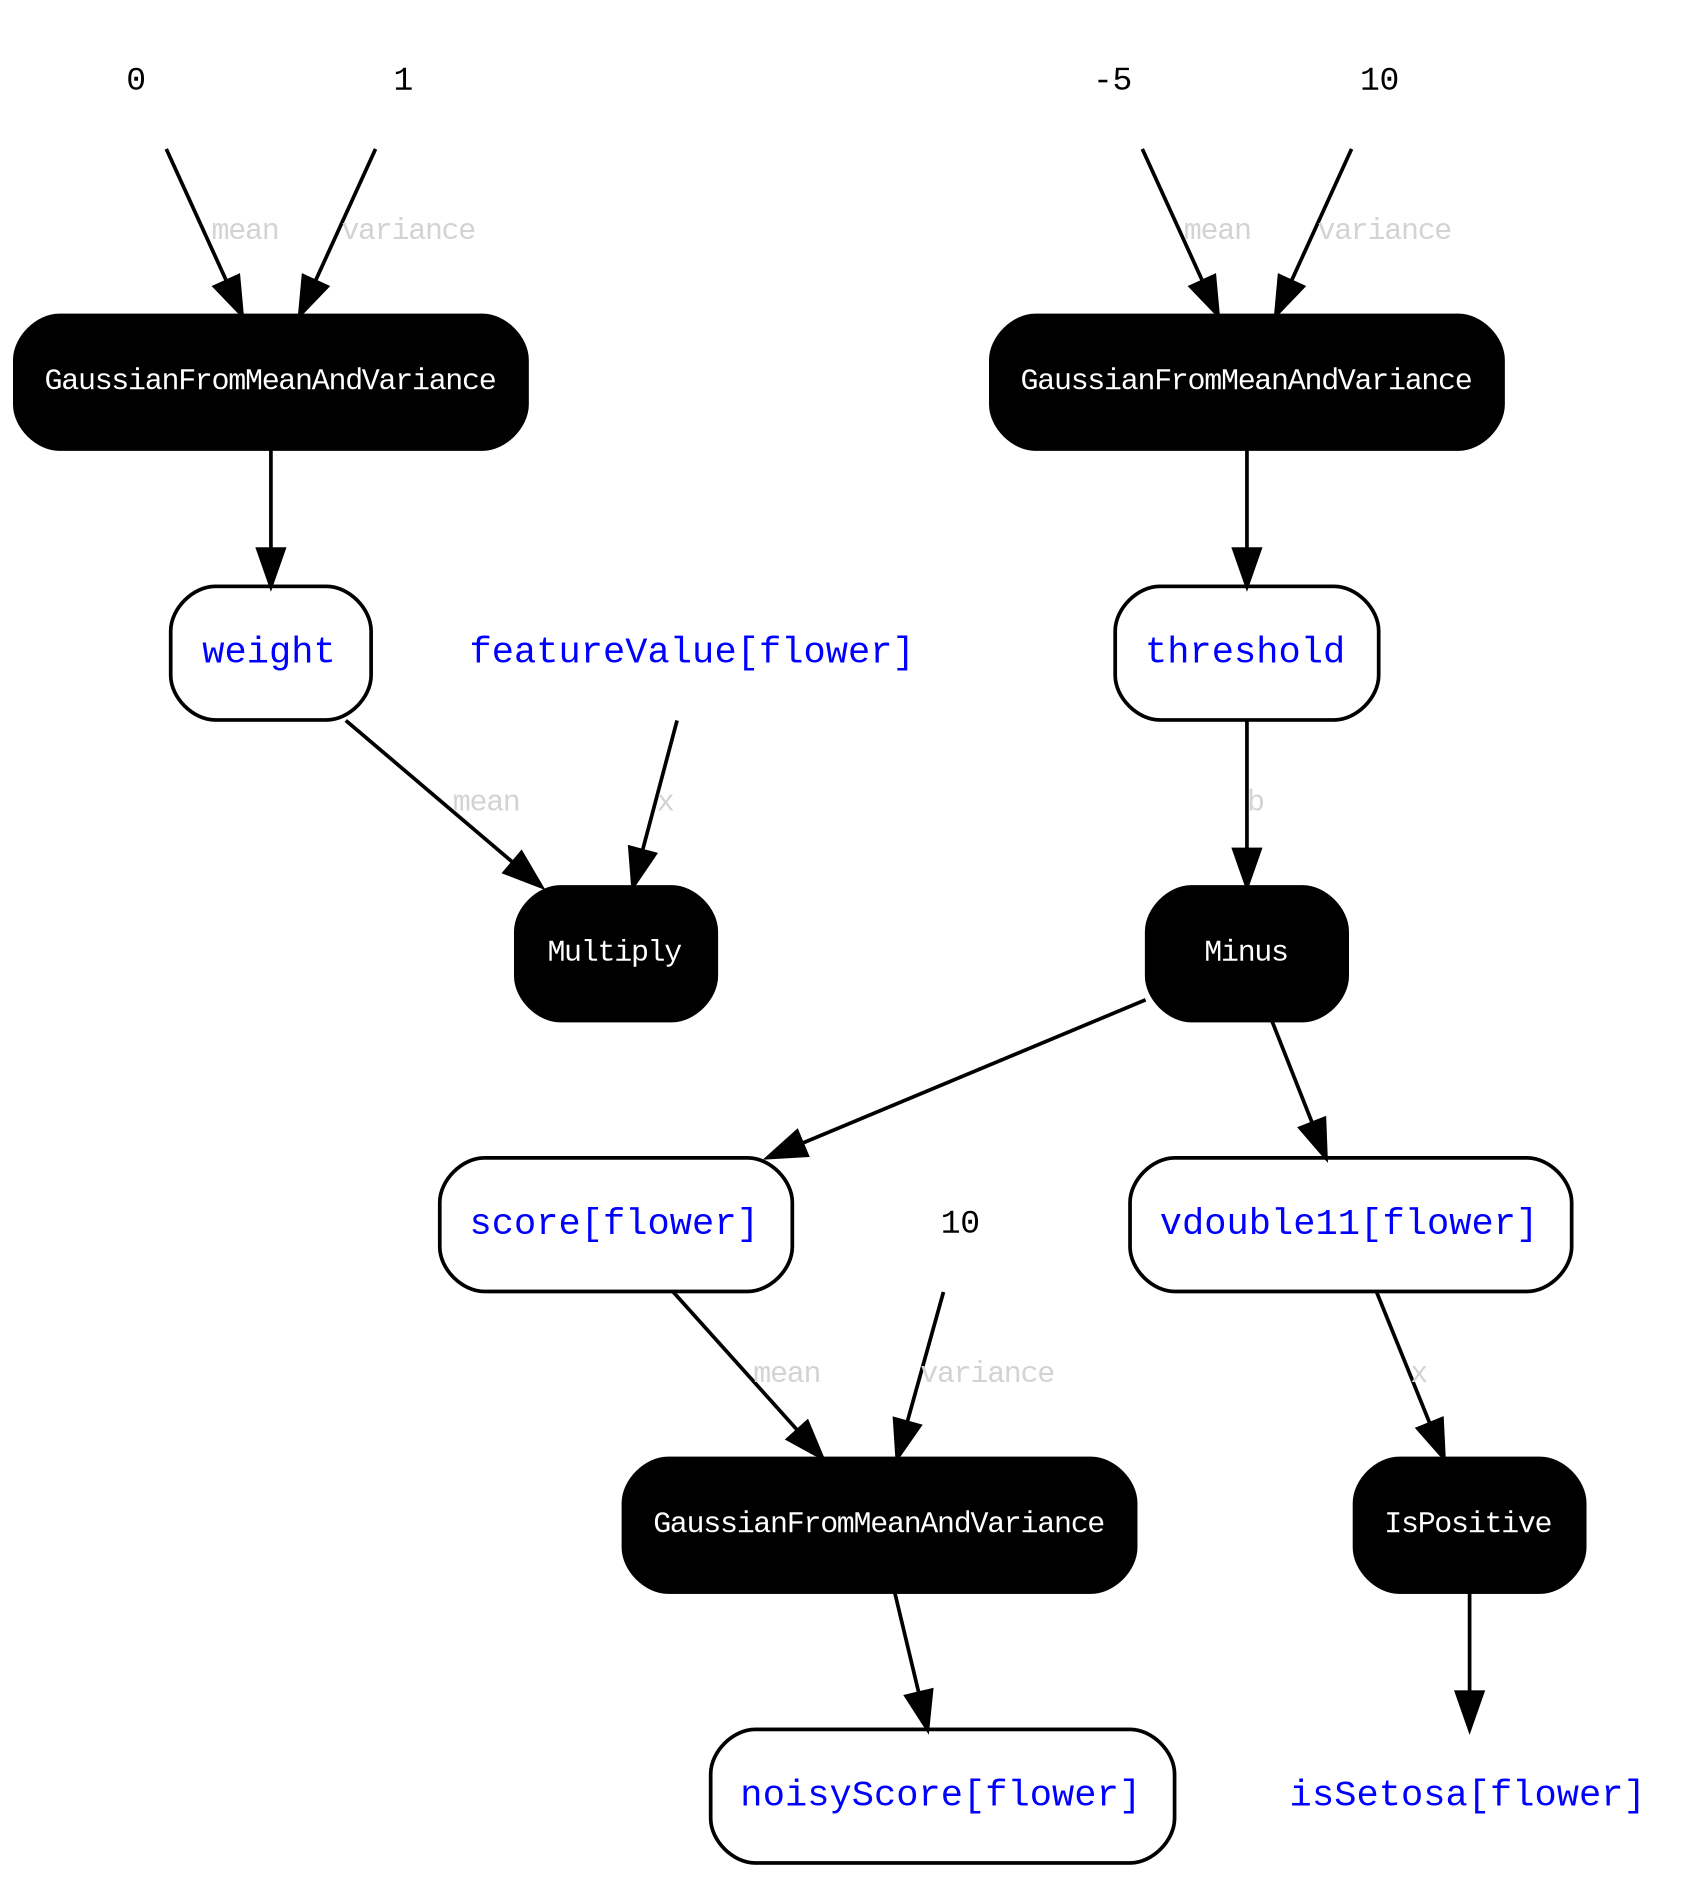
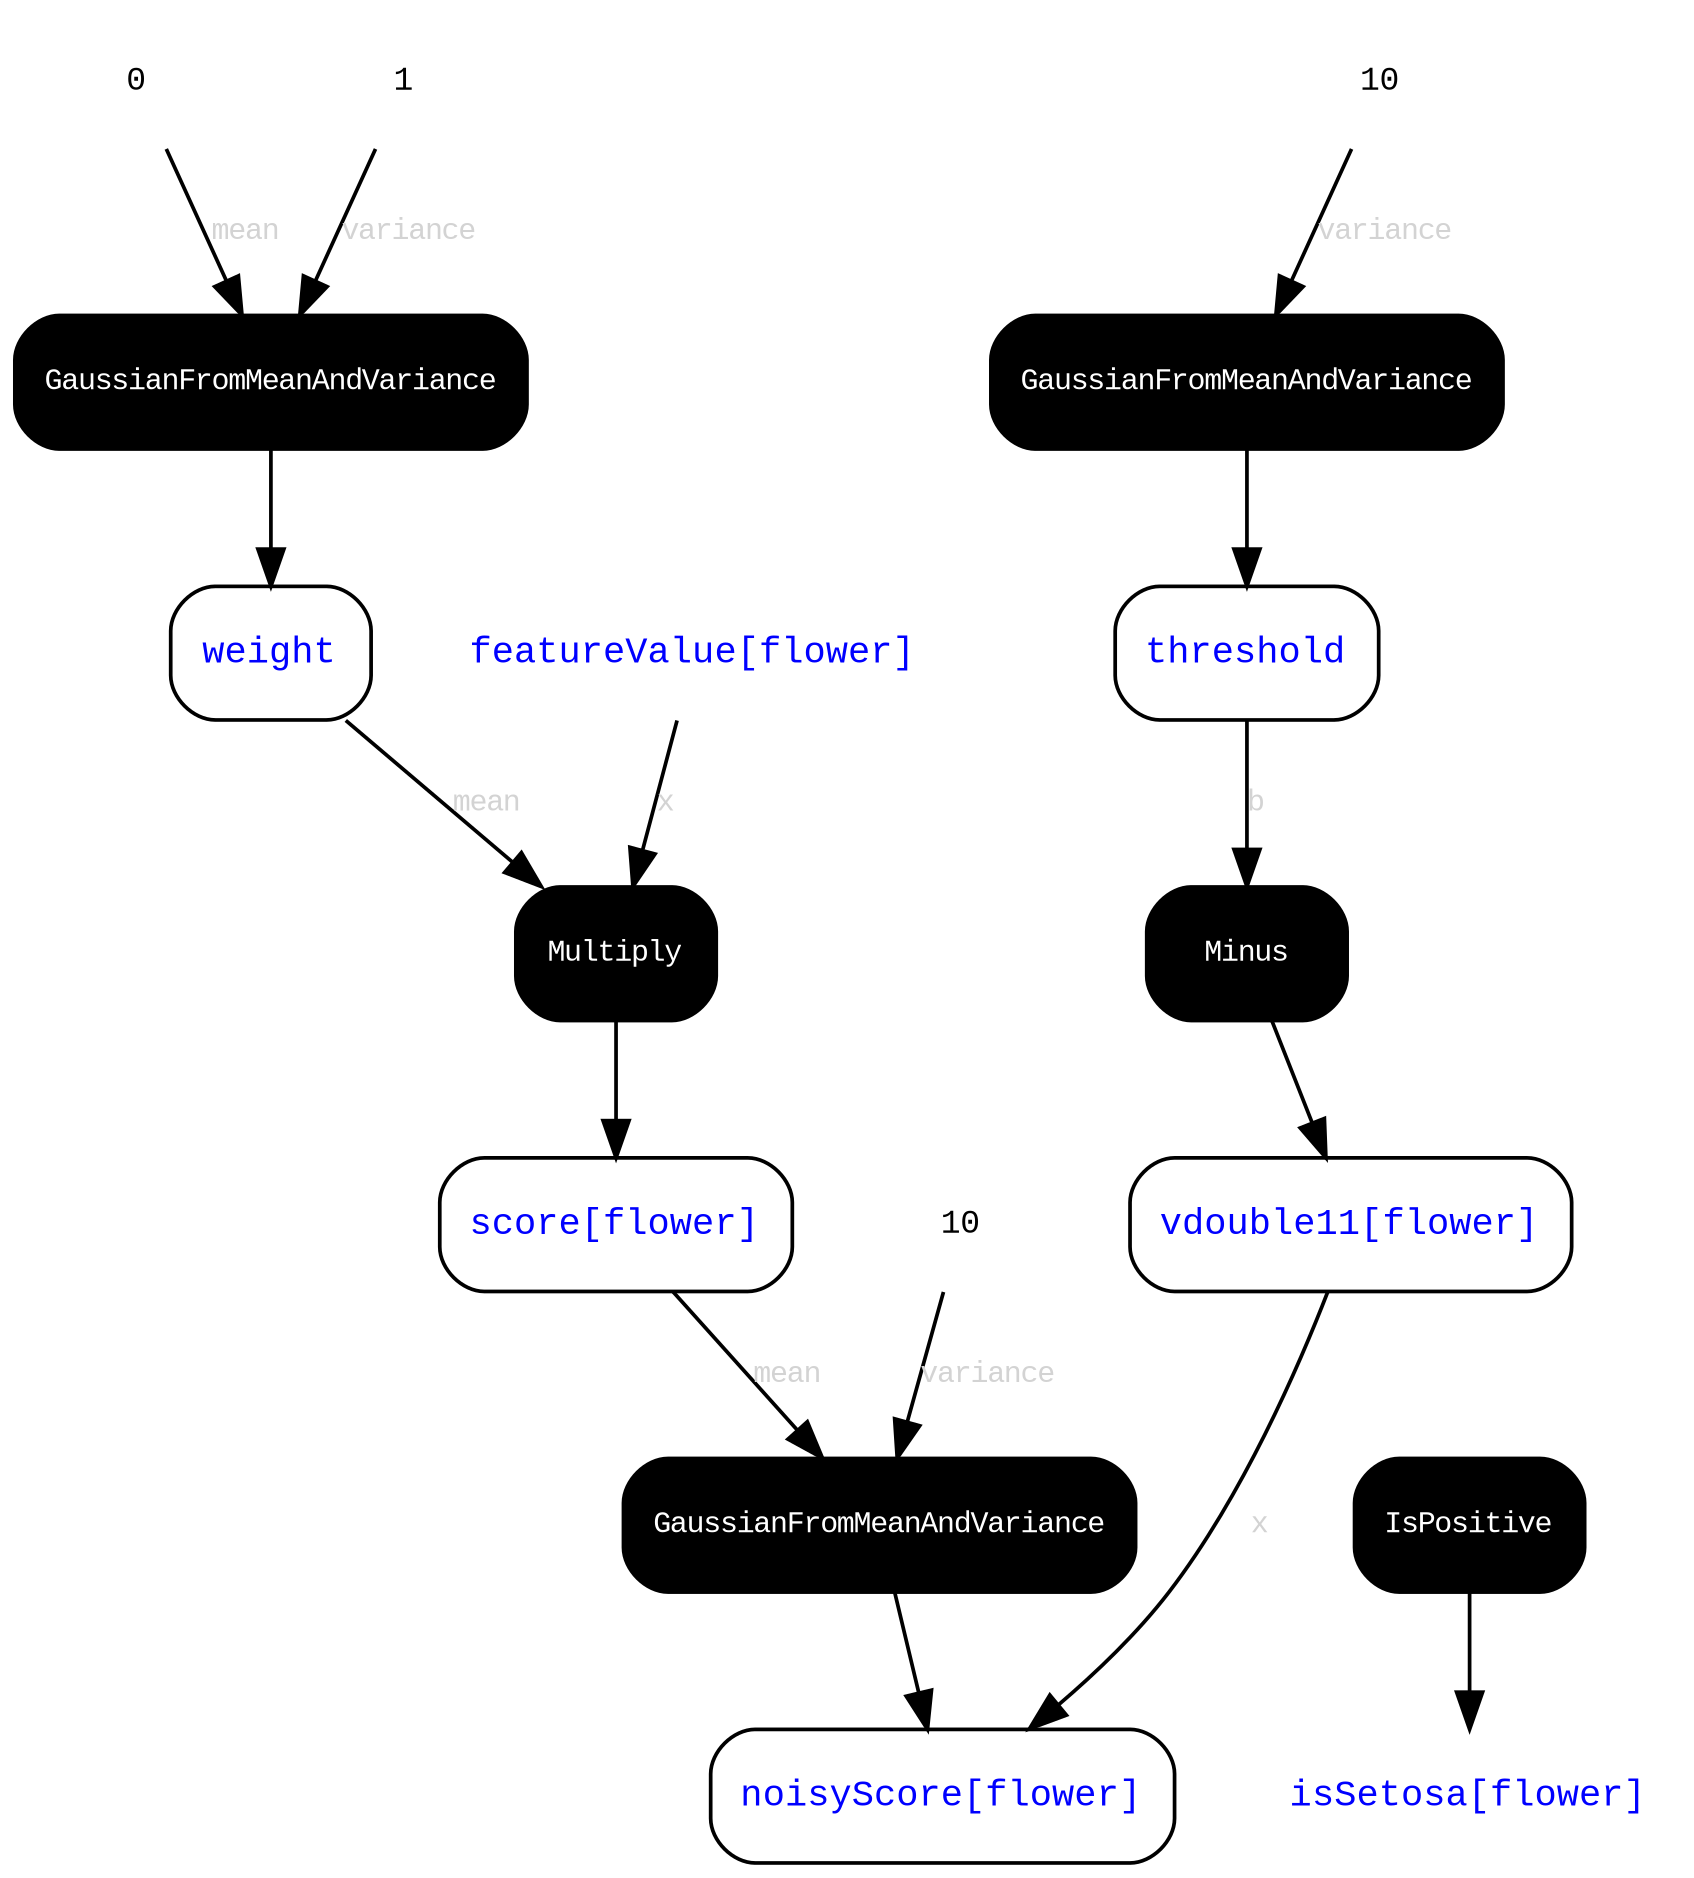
(1113, 82) -> none
(974, 1071) -> (616, 1071)
(1403, 1358) -> (1220, 1517)
